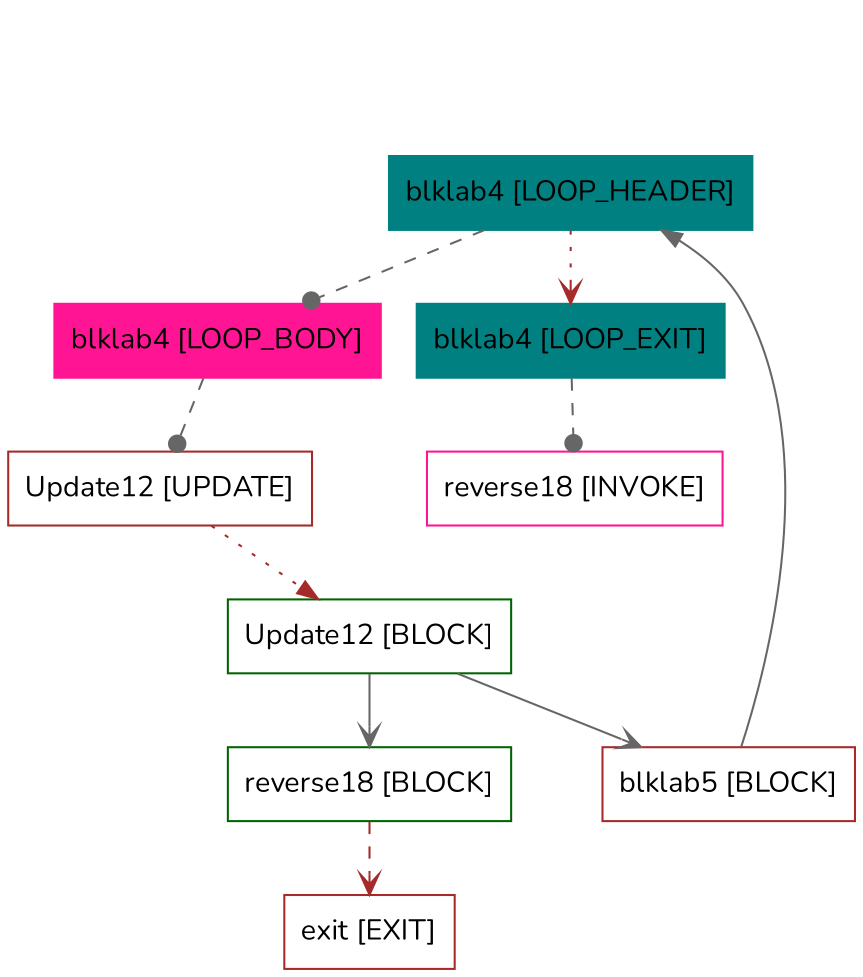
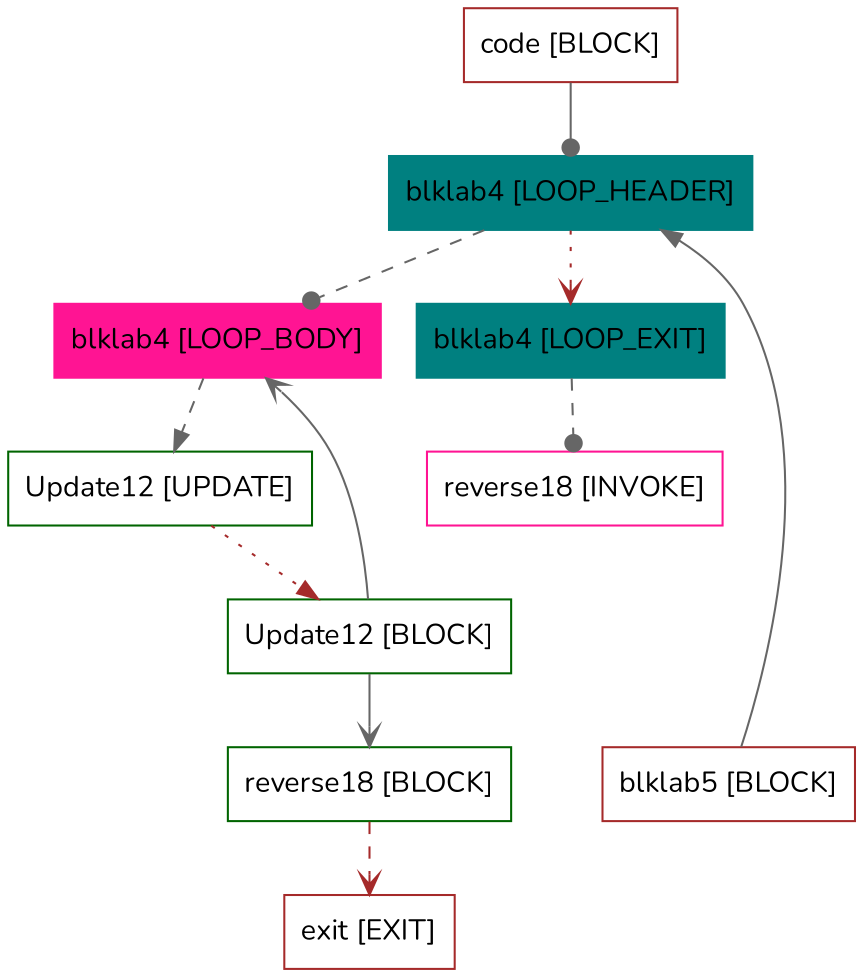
none -> (571, 45)
(192, 407) -> (192, 407)
(160, 489) -> (160, 489)
(539, 706) -> (346, 486)
